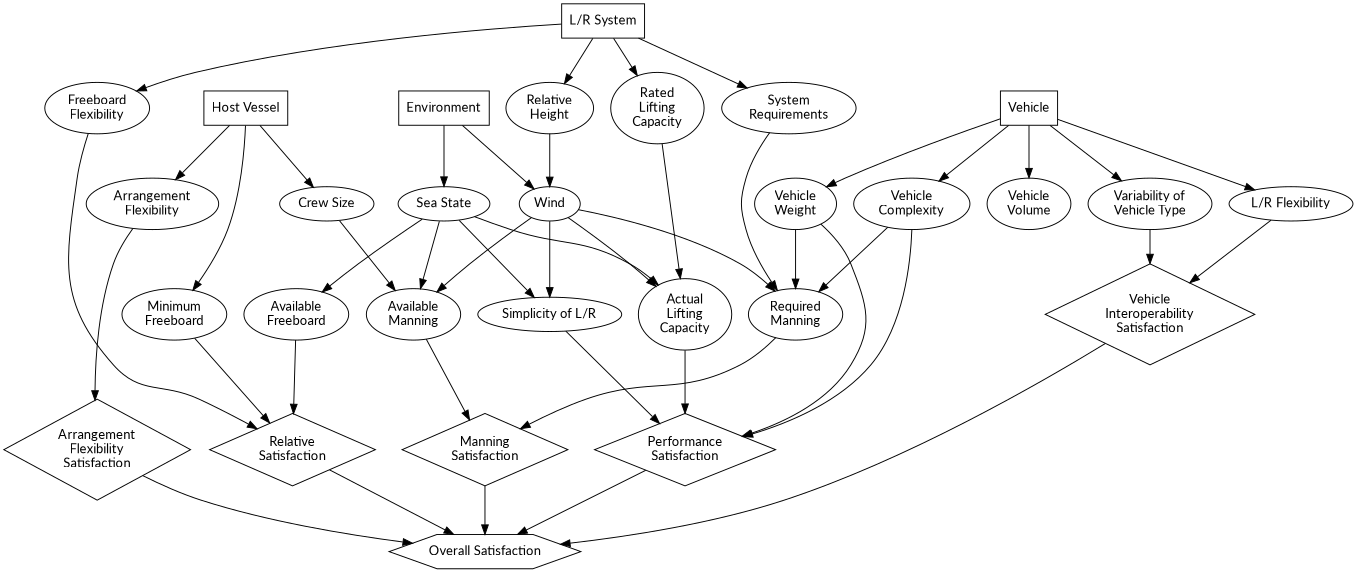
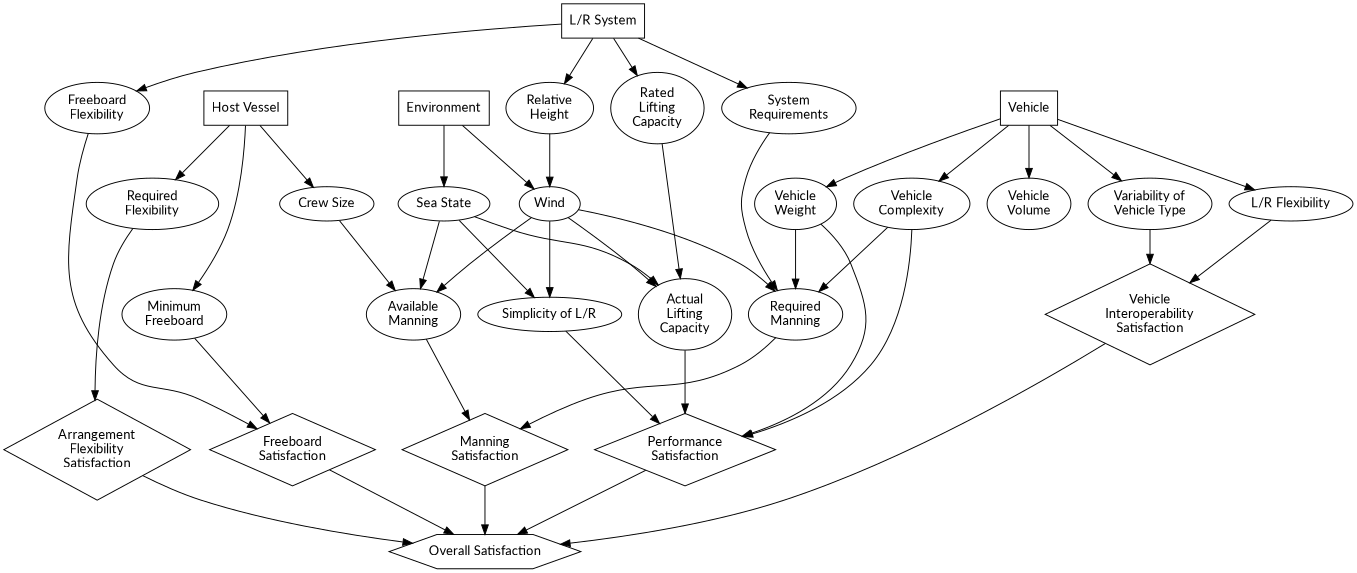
(152, 204) -> (152, 204)
(296, 314) -> none
(293, 450) -> (293, 450)
